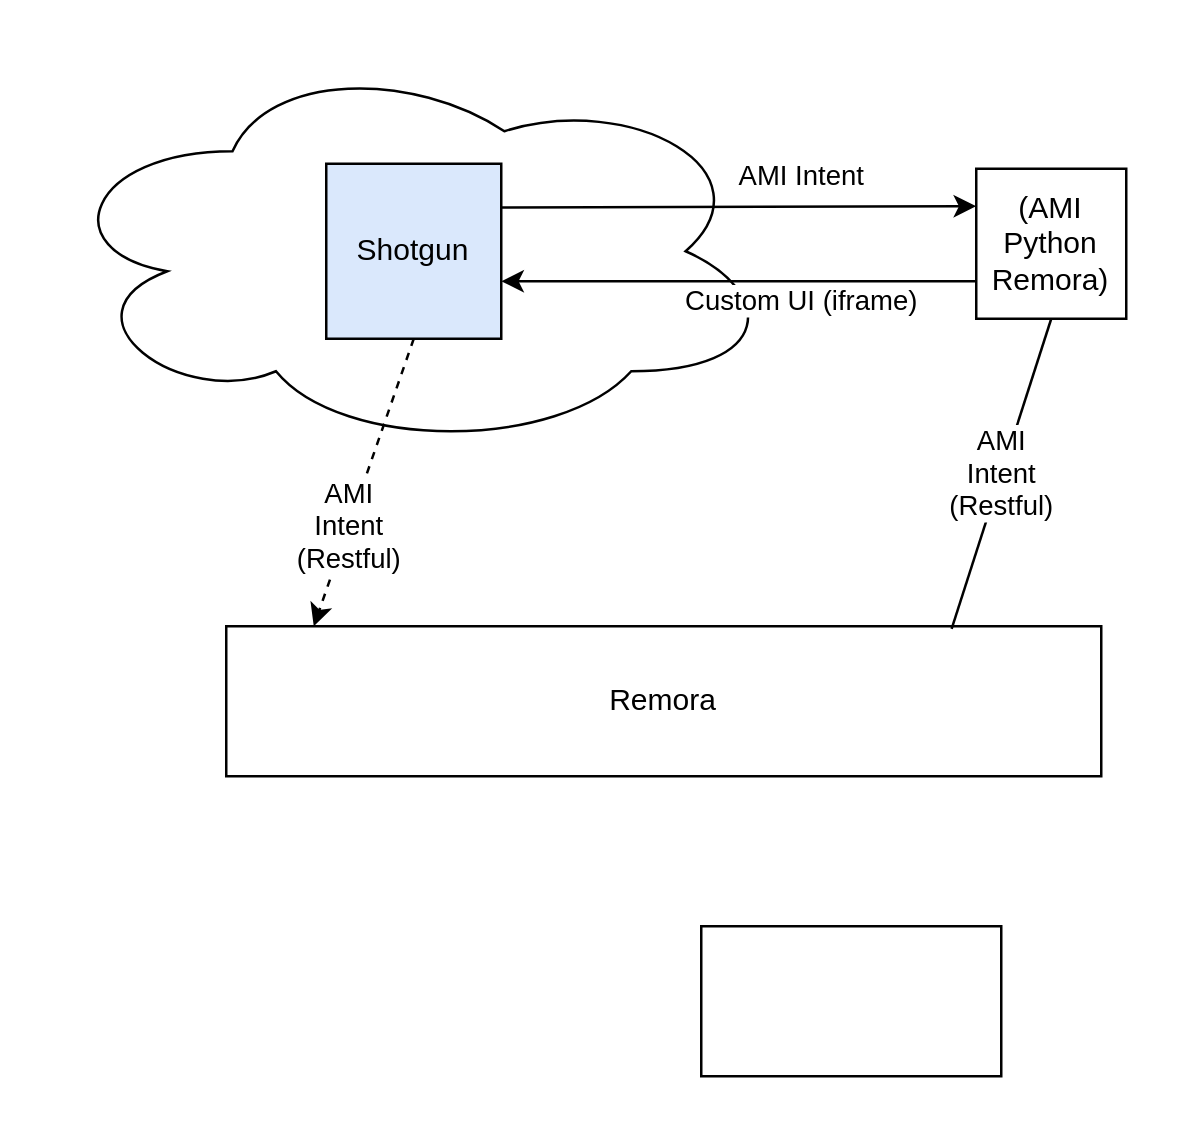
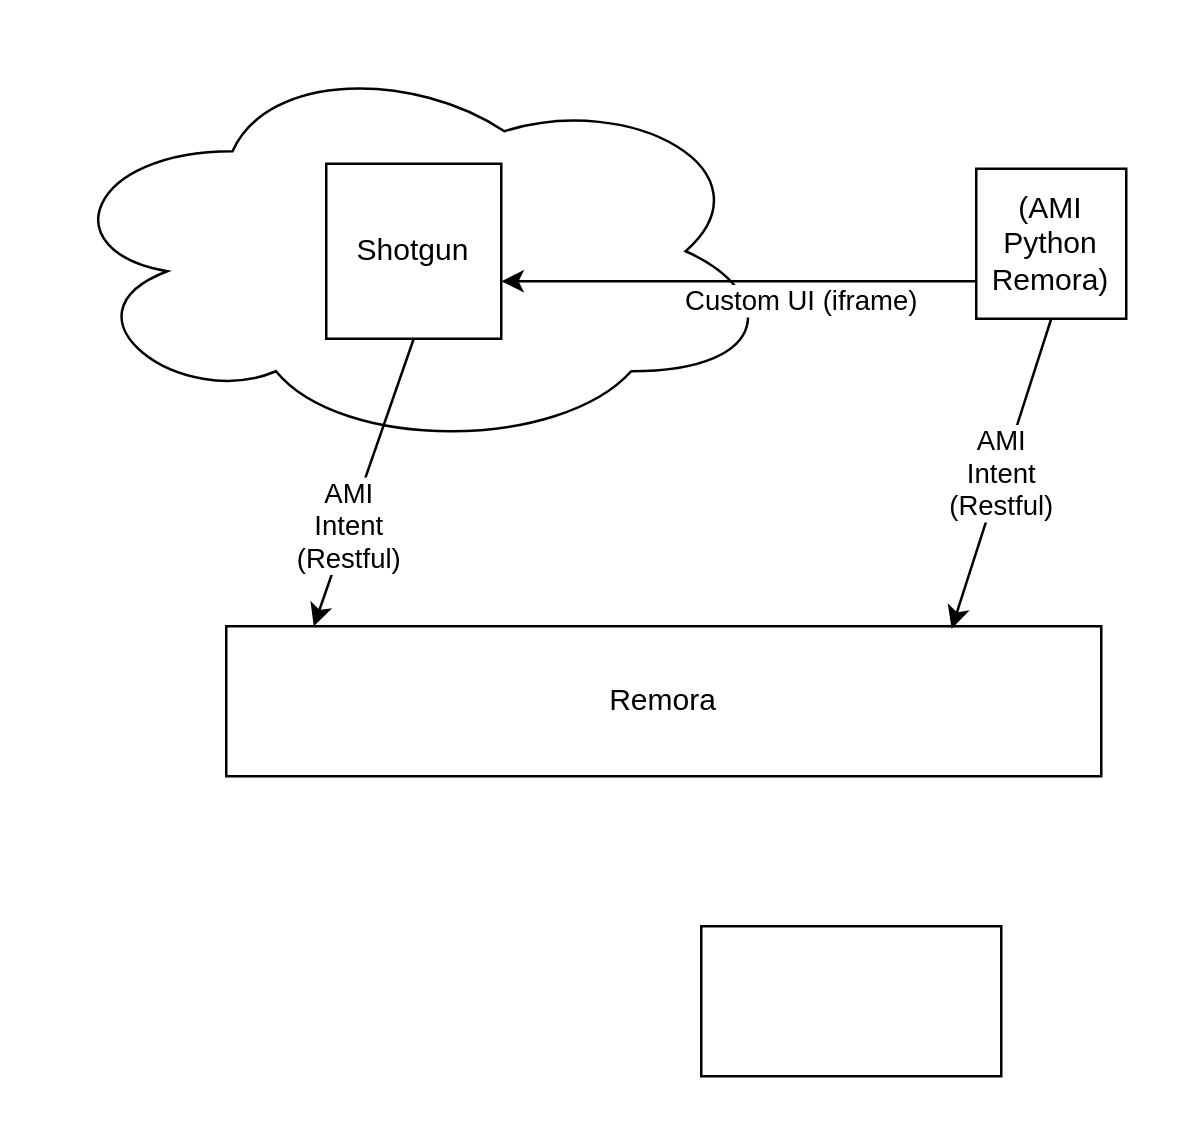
(730, 207) -> none
(414, 251) -> (414, 251)
(389, 411) -> (389, 411)
(955, 619) -> (957, 612)
